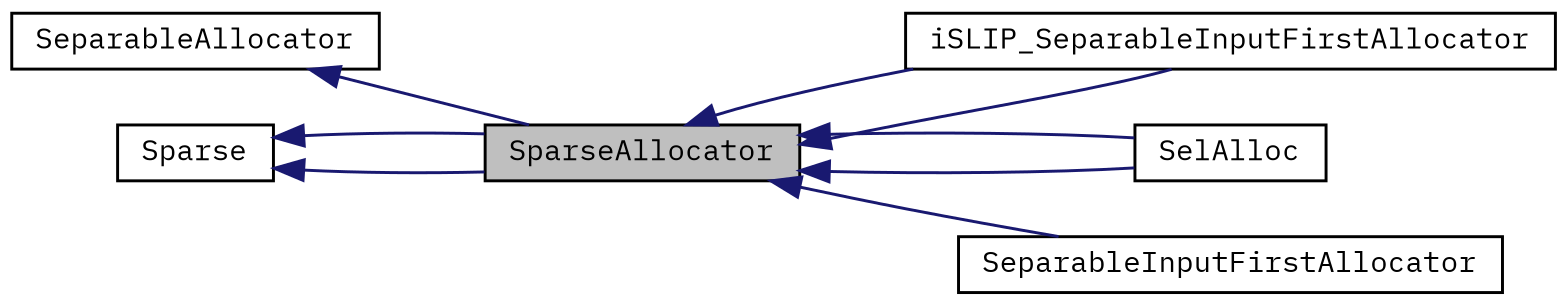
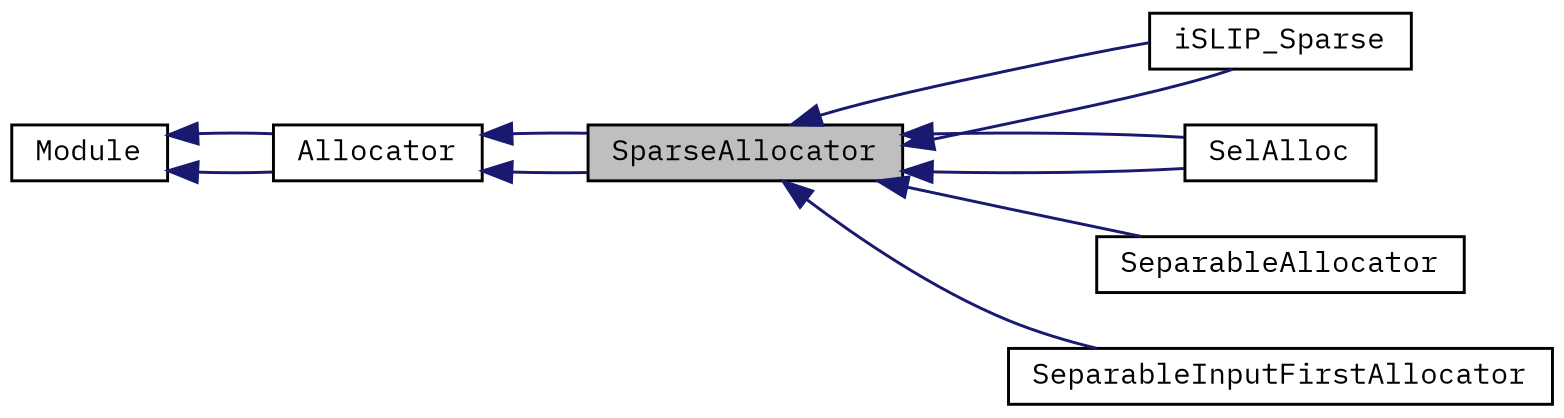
(1231, 41) -> (1280, 41)
(434, 101) -> (1024, 212)
none -> (90, 153)
(196, 153) -> (378, 153)
